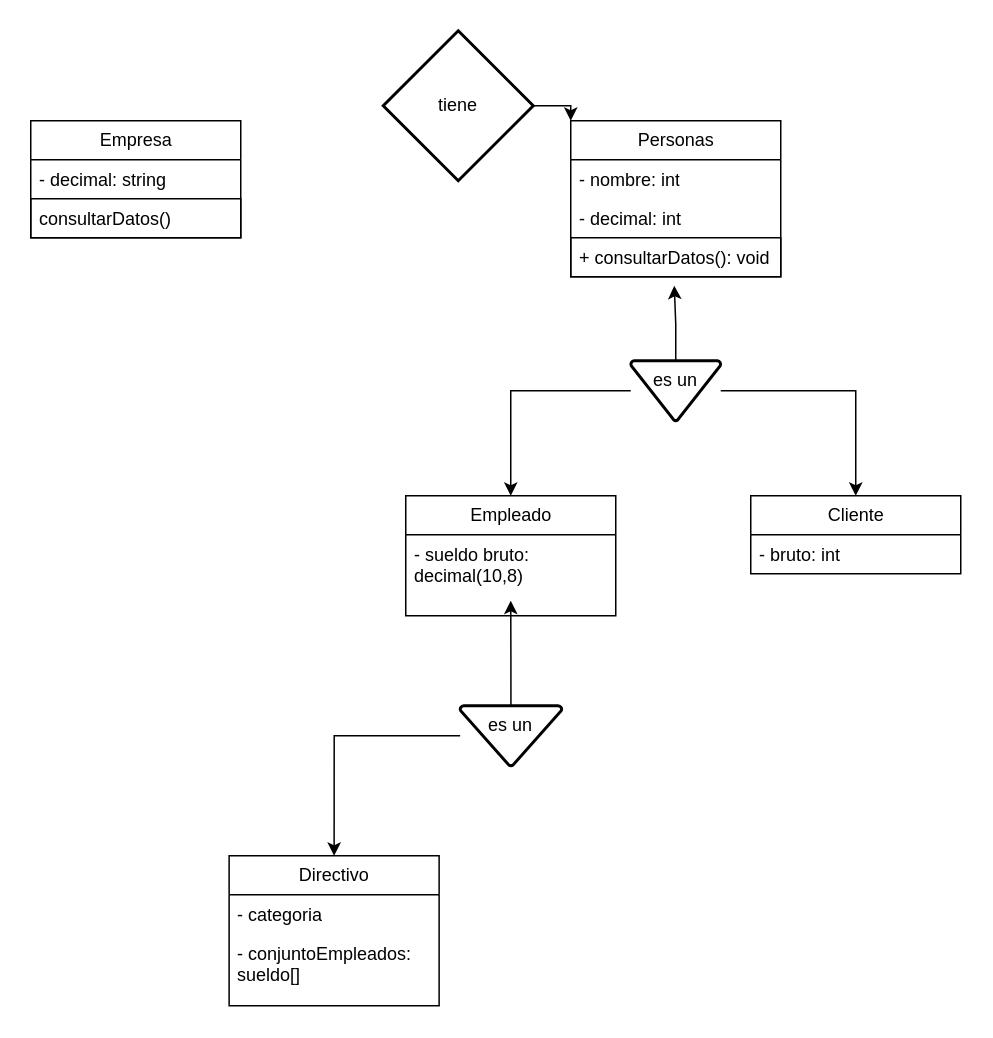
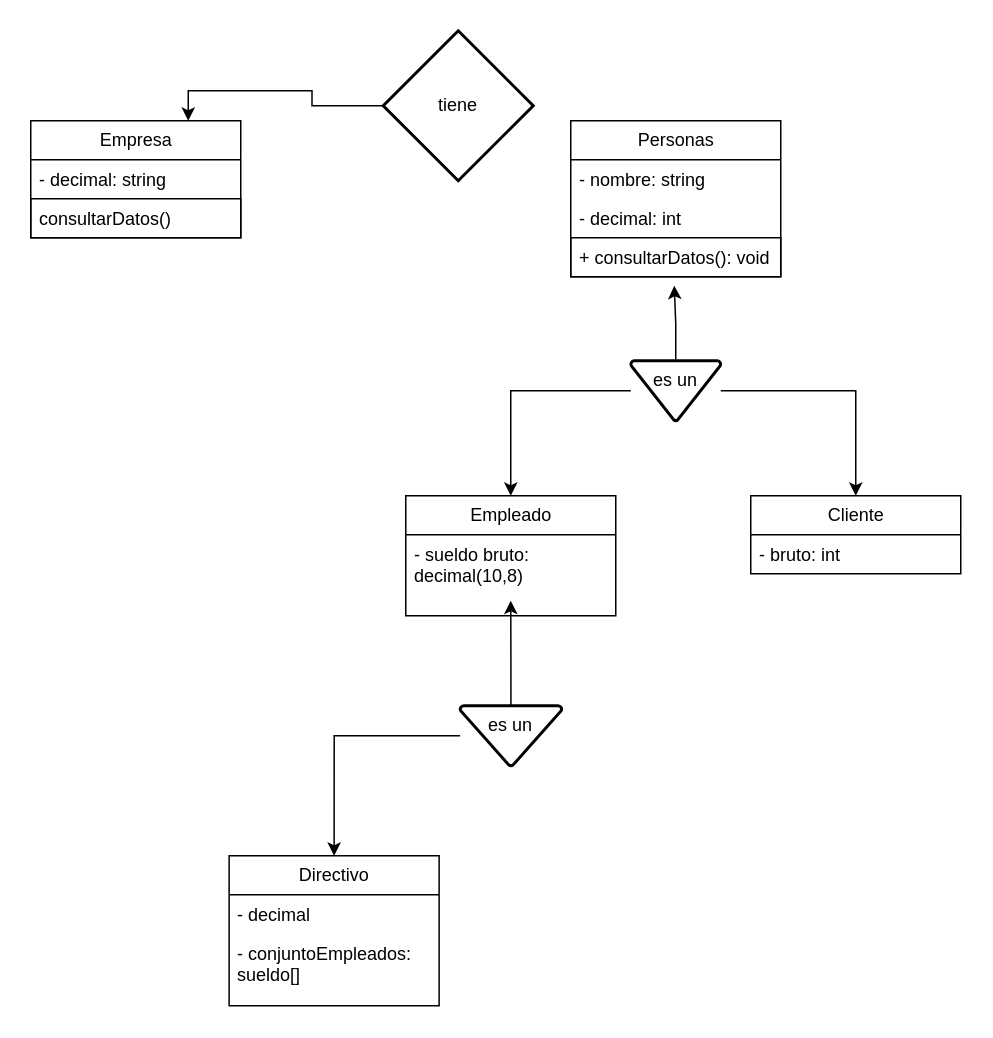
none -> (283, 91)
(555, 106) -> none
(636, 181) -> (651, 181)
(289, 916) -> (276, 916)
